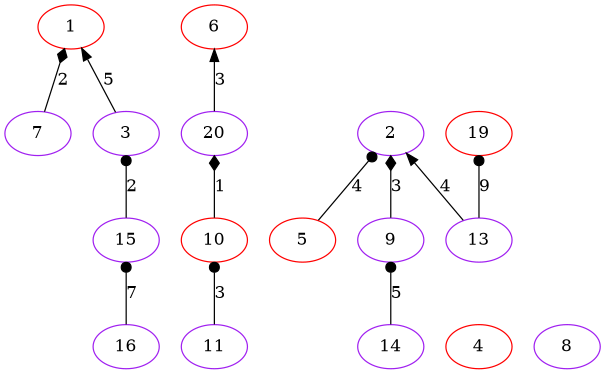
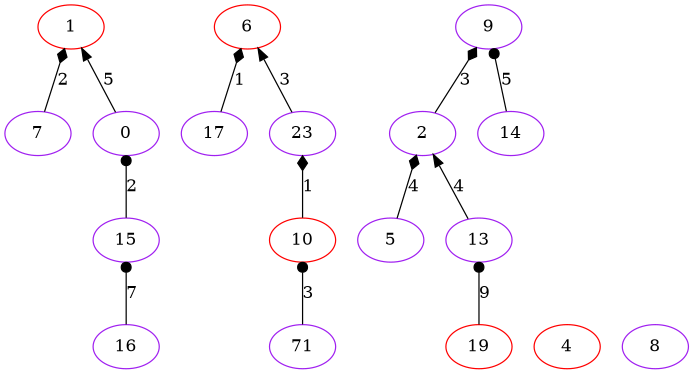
(126, 134) -> (126, 134)
(214, 134) -> (303, 134)
none -> (214, 134)
(344, 190) -> (404, 194)
(479, 192) -> (479, 298)
(391, 194) -> (452, 87)
(303, 240) -> (391, 240)
(214, 347) -> (303, 347)
